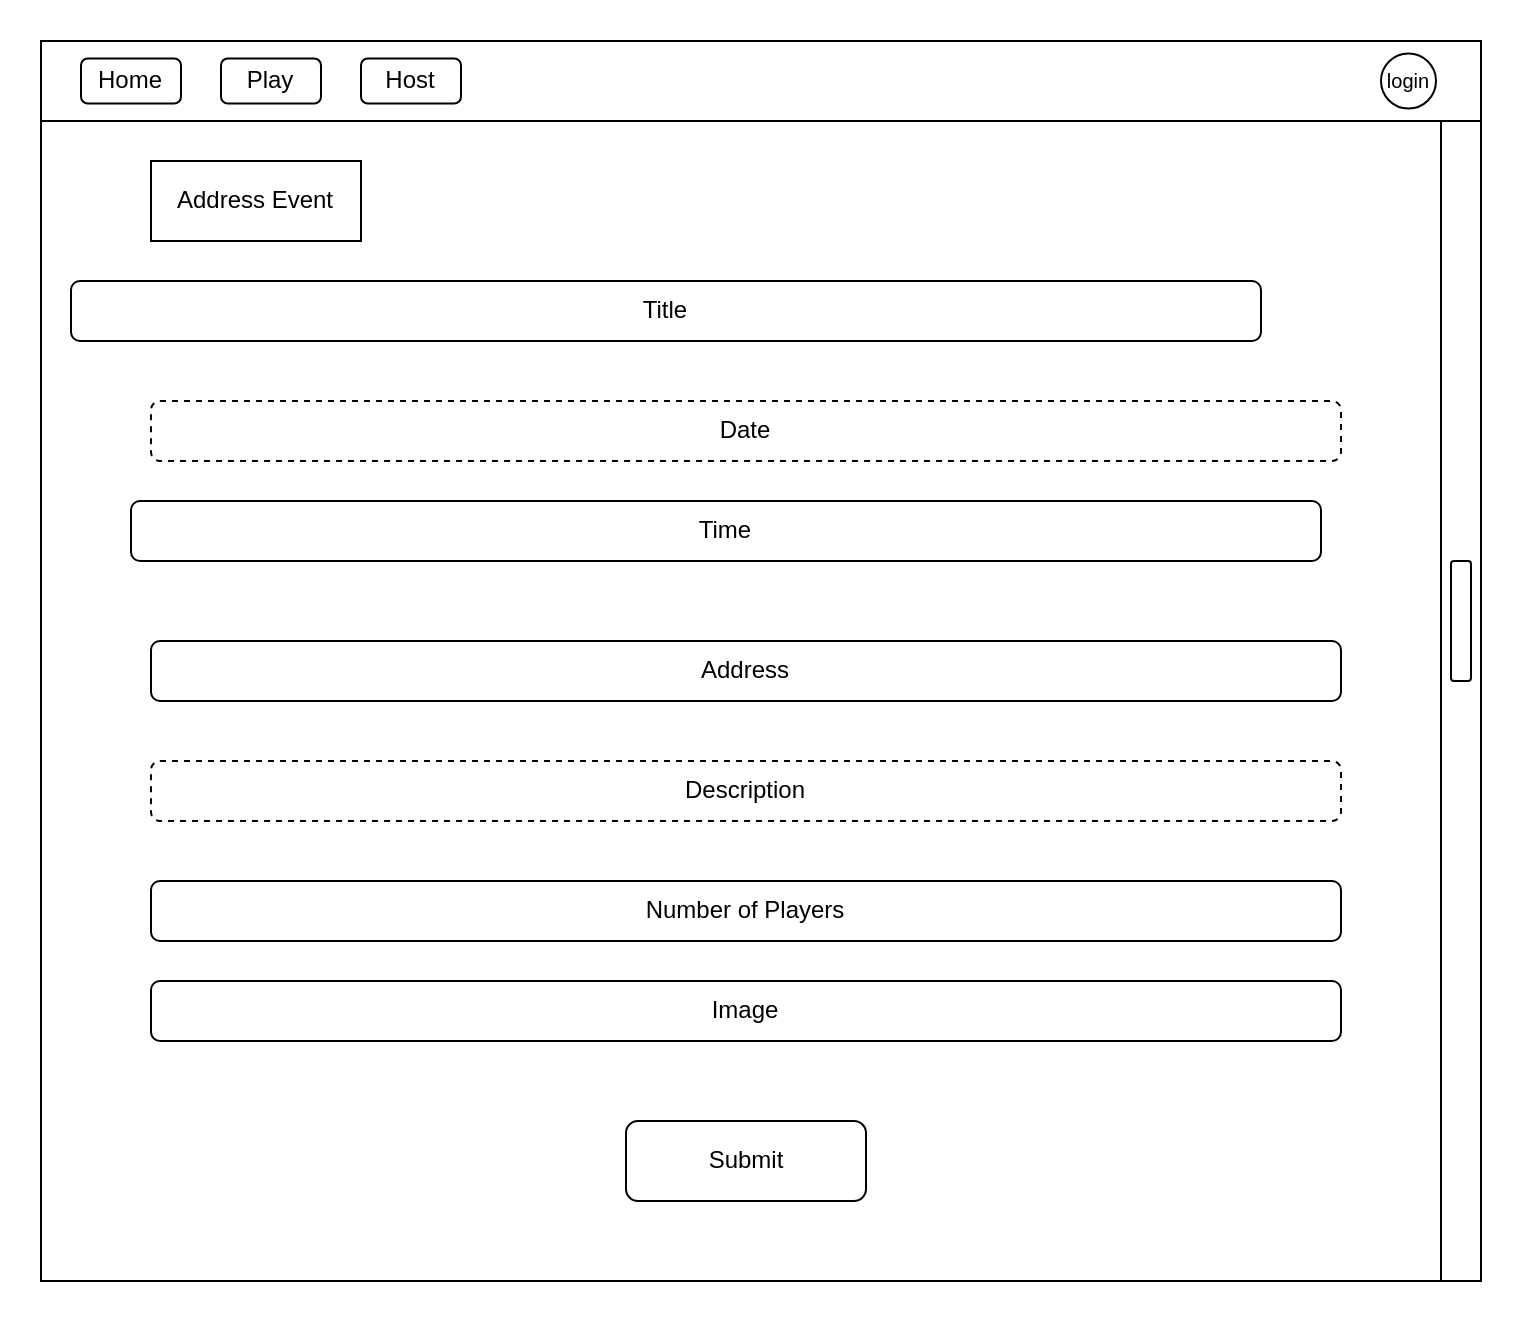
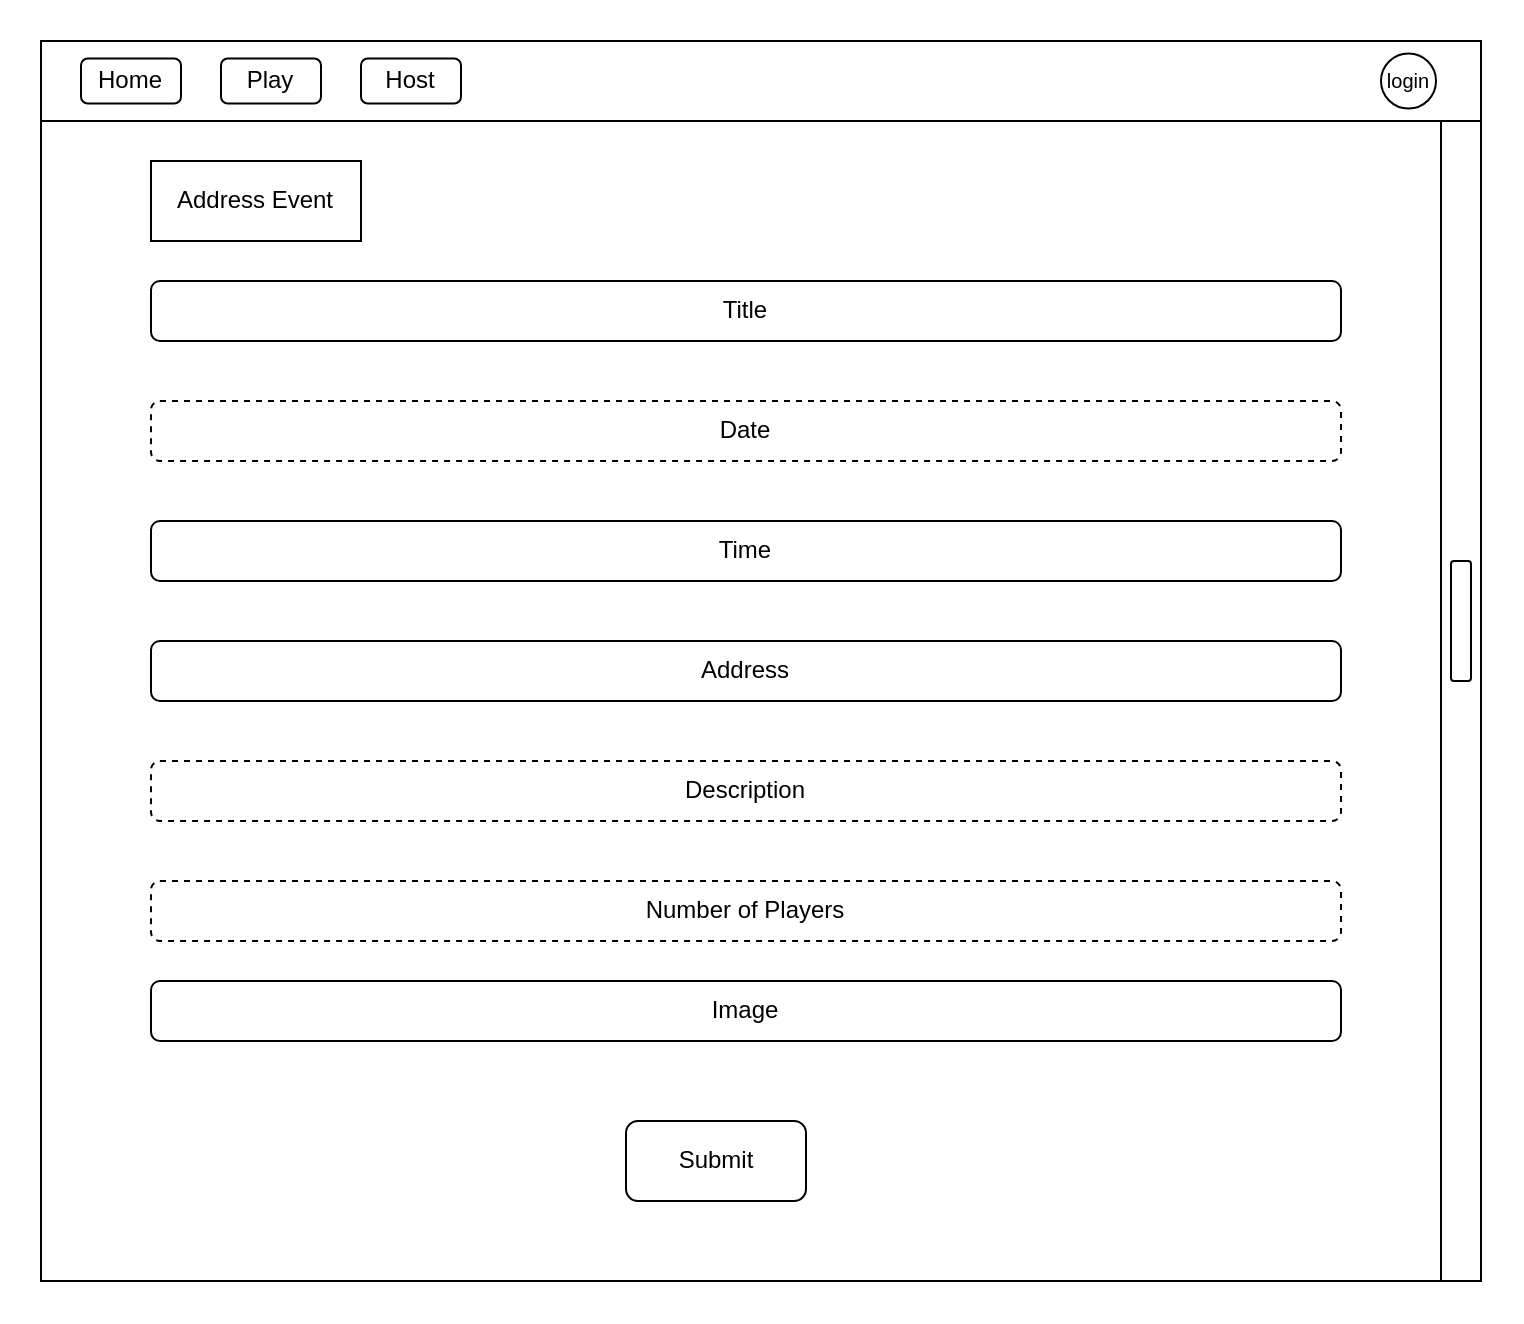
(666, 311) -> (746, 311)
(726, 531) -> (746, 551)
(746, 911) -> (746, 911)
(746, 1161) -> (716, 1161)
